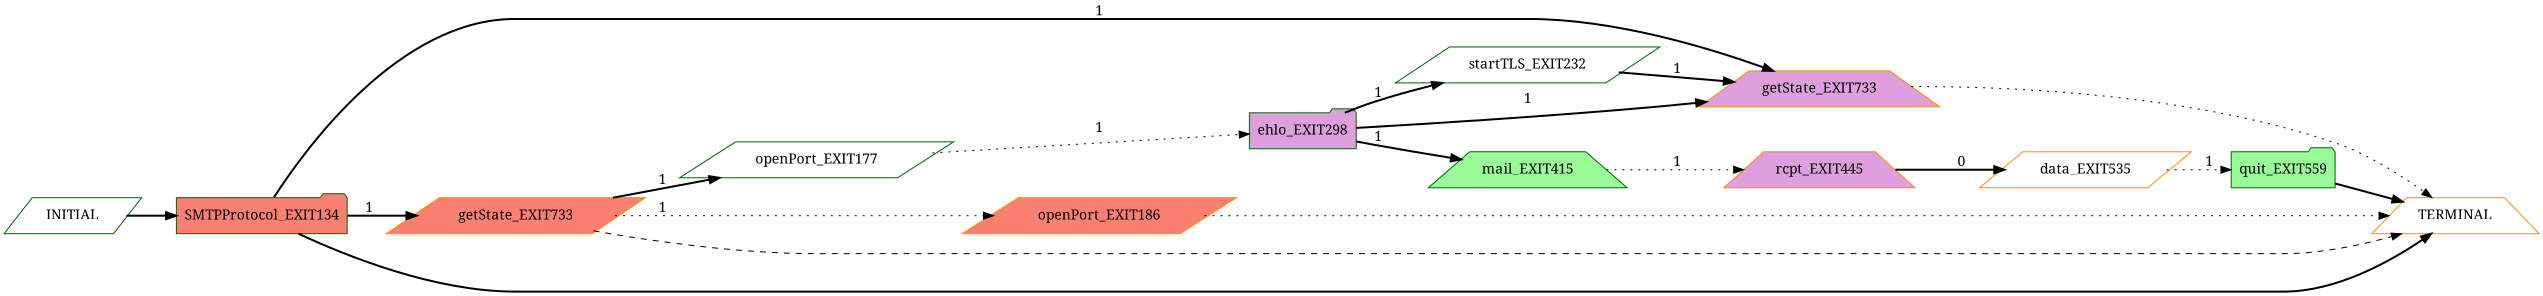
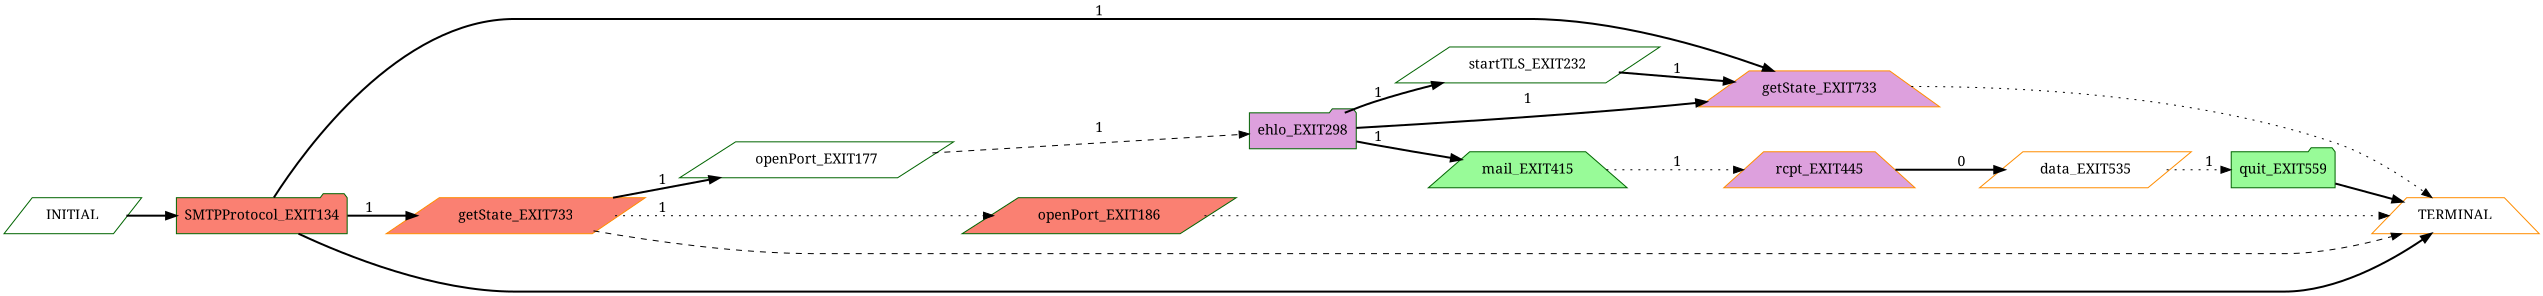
(1086, 144) -> (1086, 144)
(1099, 216) -> (1099, 216)
